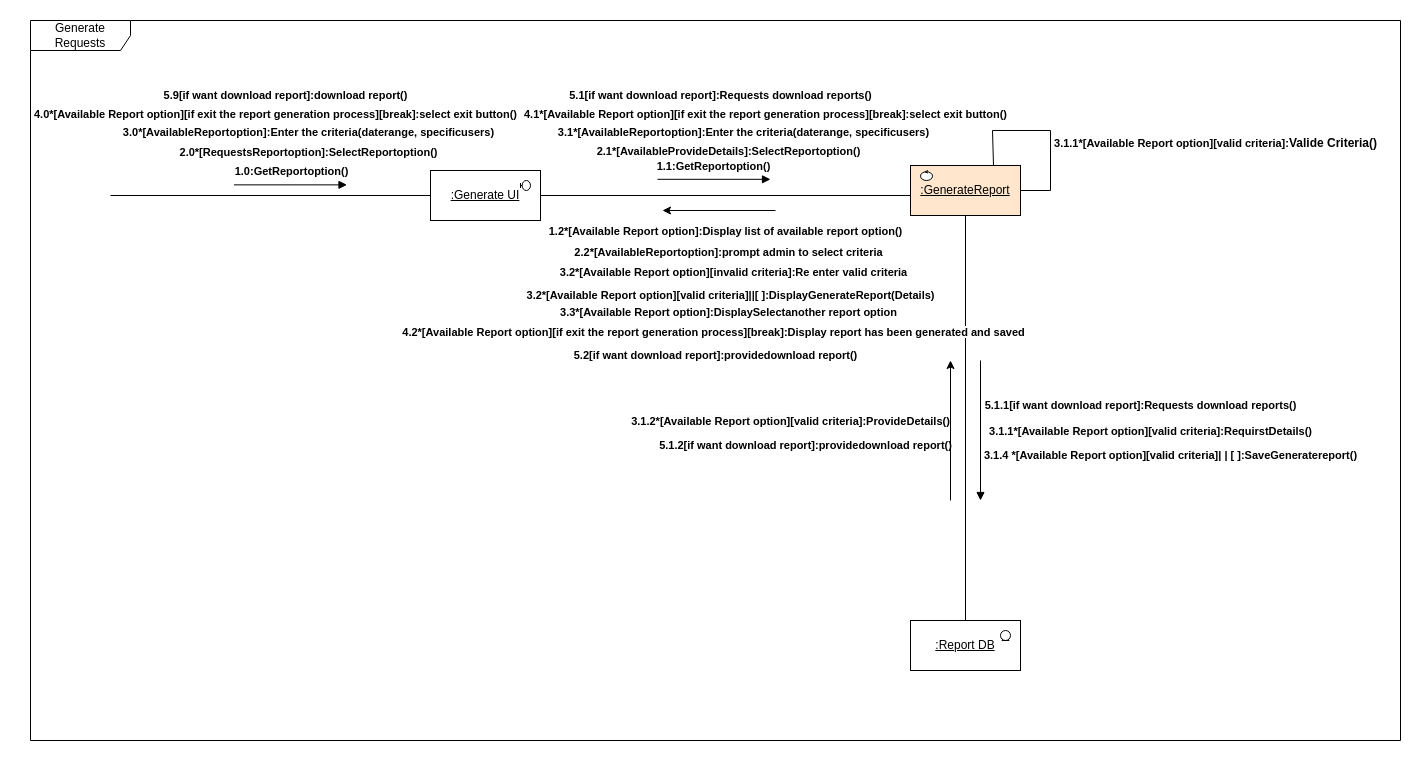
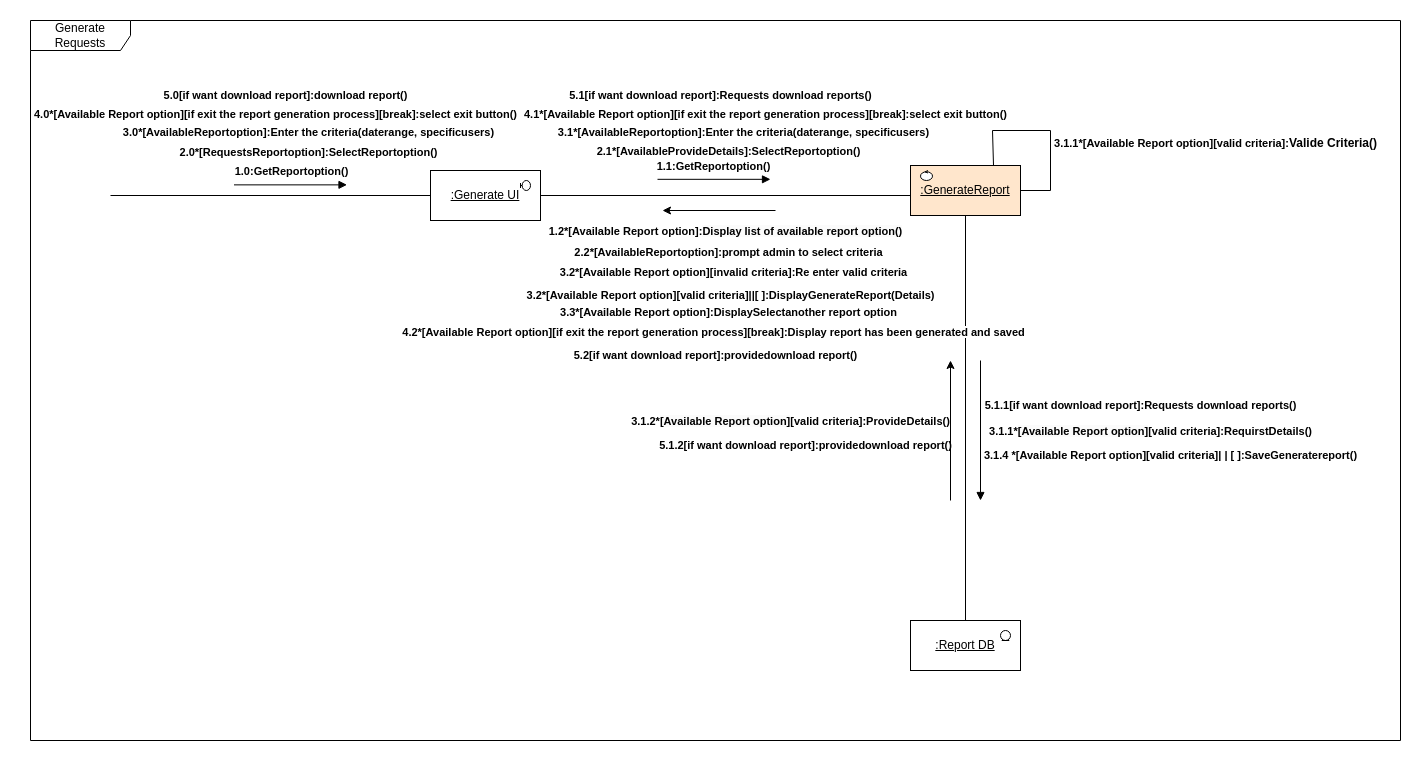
(286, 96) -> (286, 96)
